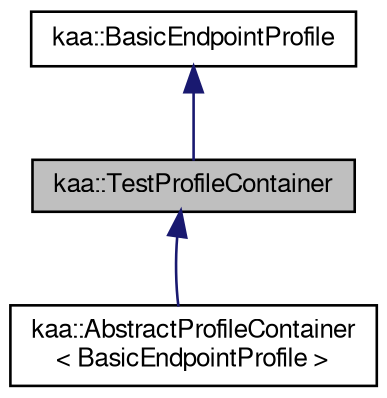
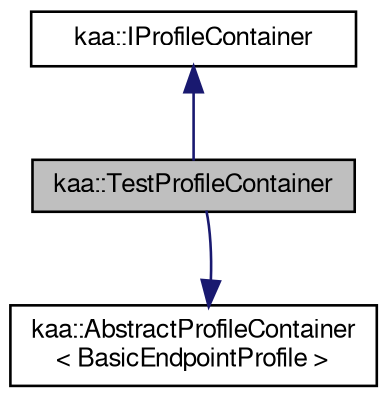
(194, 39) -> (194, 39)
(176, 272) -> (211, 245)
